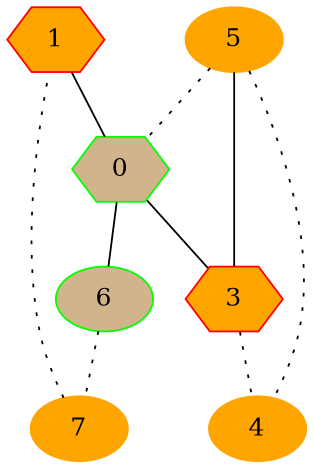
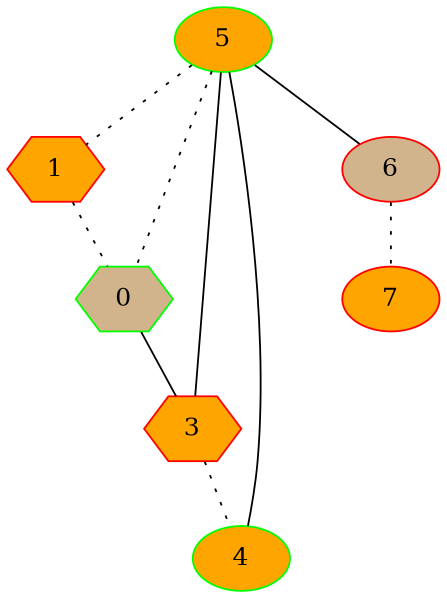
(234, 40) -> (223, 40)
(88, 105) -> (90, 234)
(300, 233) -> (258, 298)
(113, 234) -> (307, 105)
(32, 237) -> (139, 105)
(104, 299) -> (391, 169)
(79, 429) -> (391, 299)
(258, 429) -> (241, 558)
